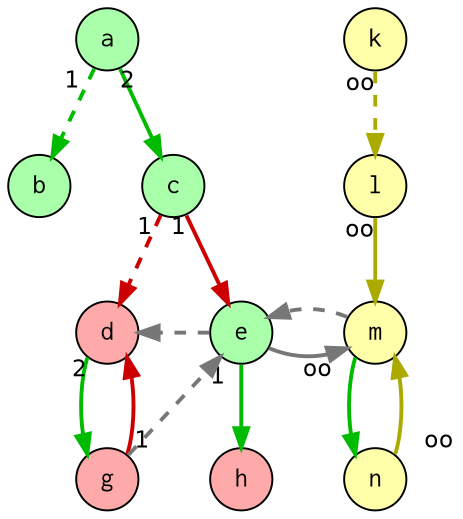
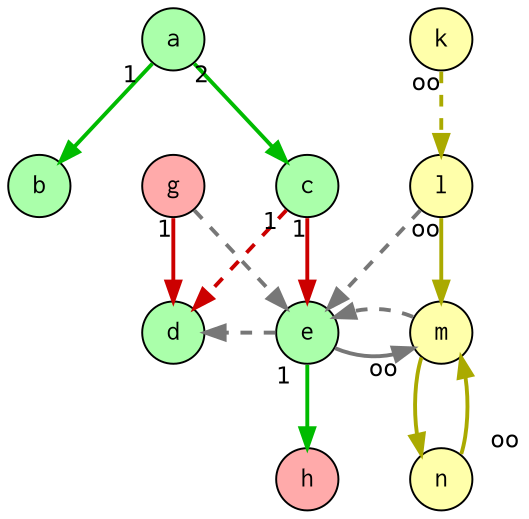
(78, 104) -> (113, 105)
none -> (381, 252)
(107, 333) -> (173, 333)
(81, 396) -> none
(349, 396) -> (415, 396)
